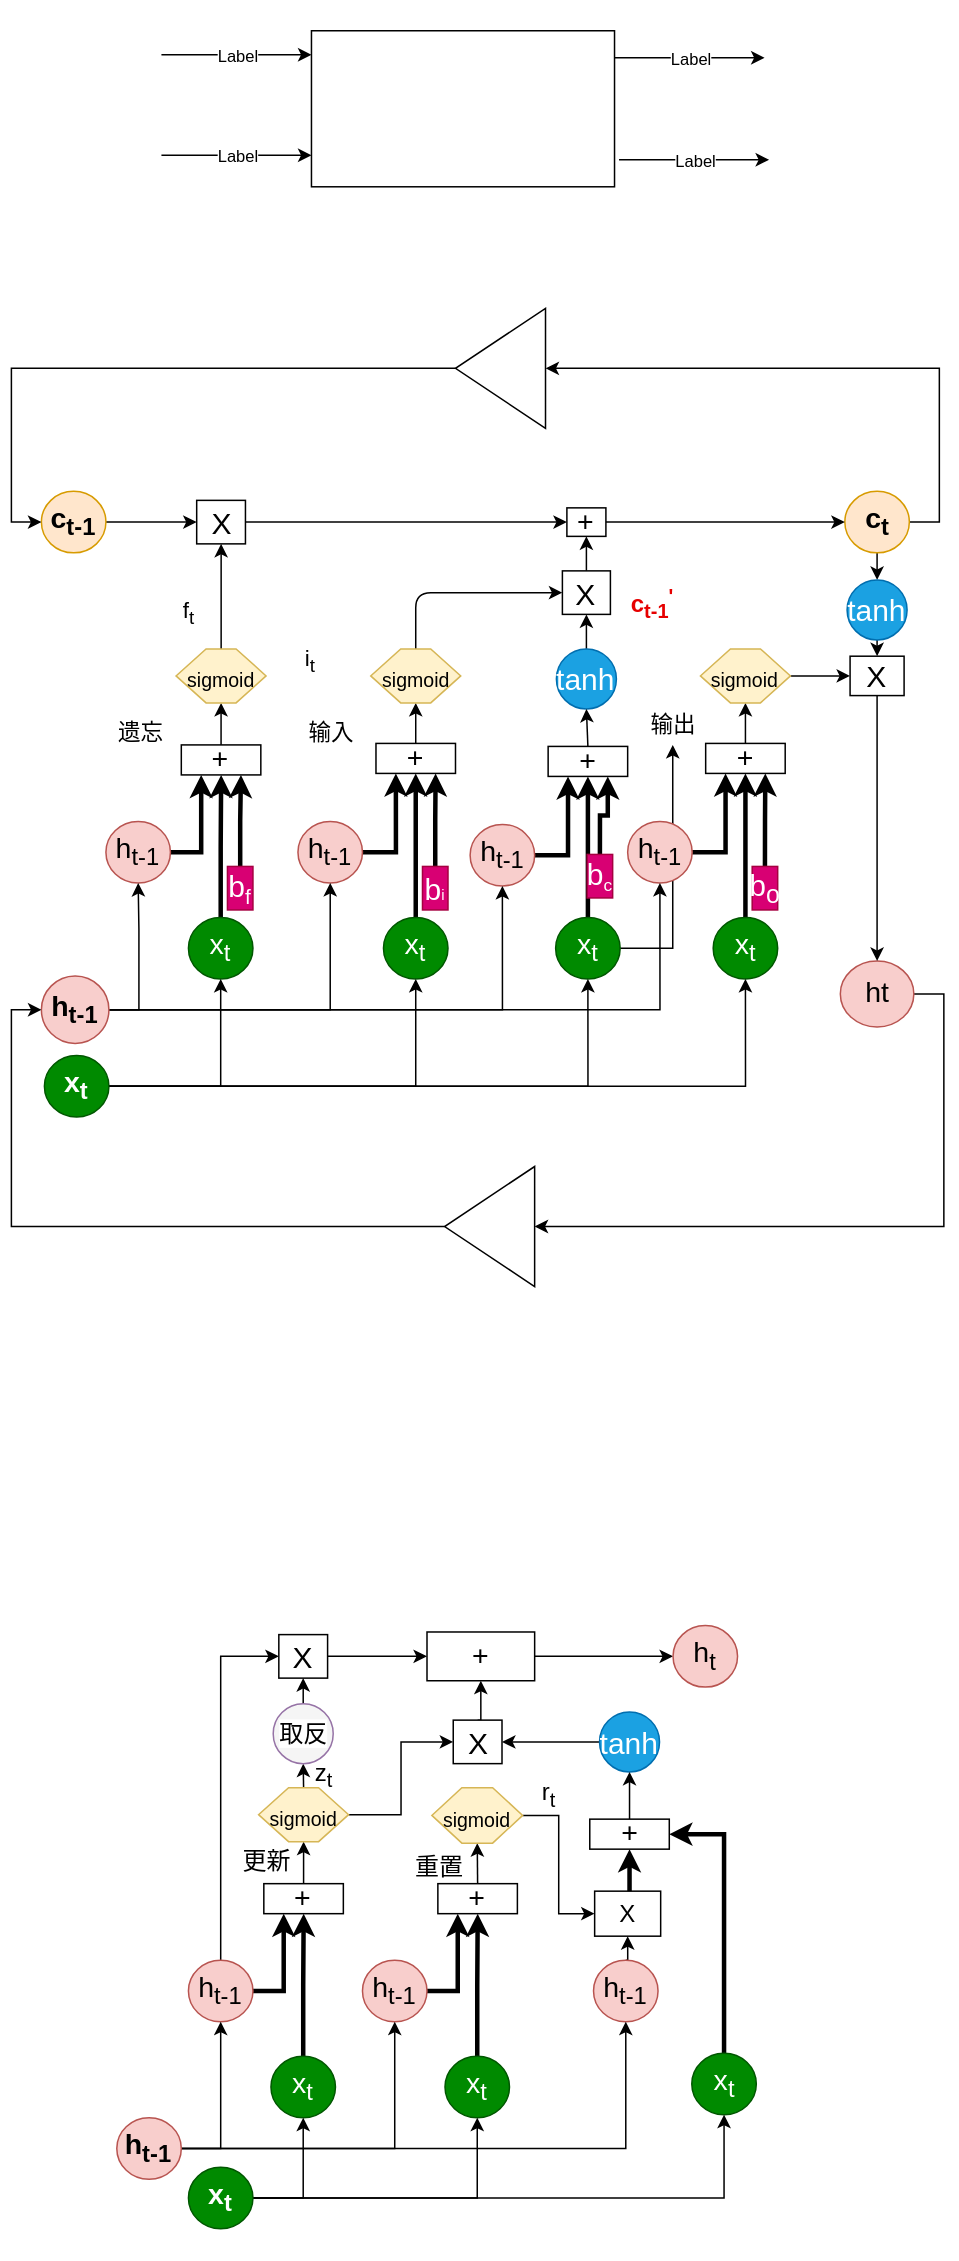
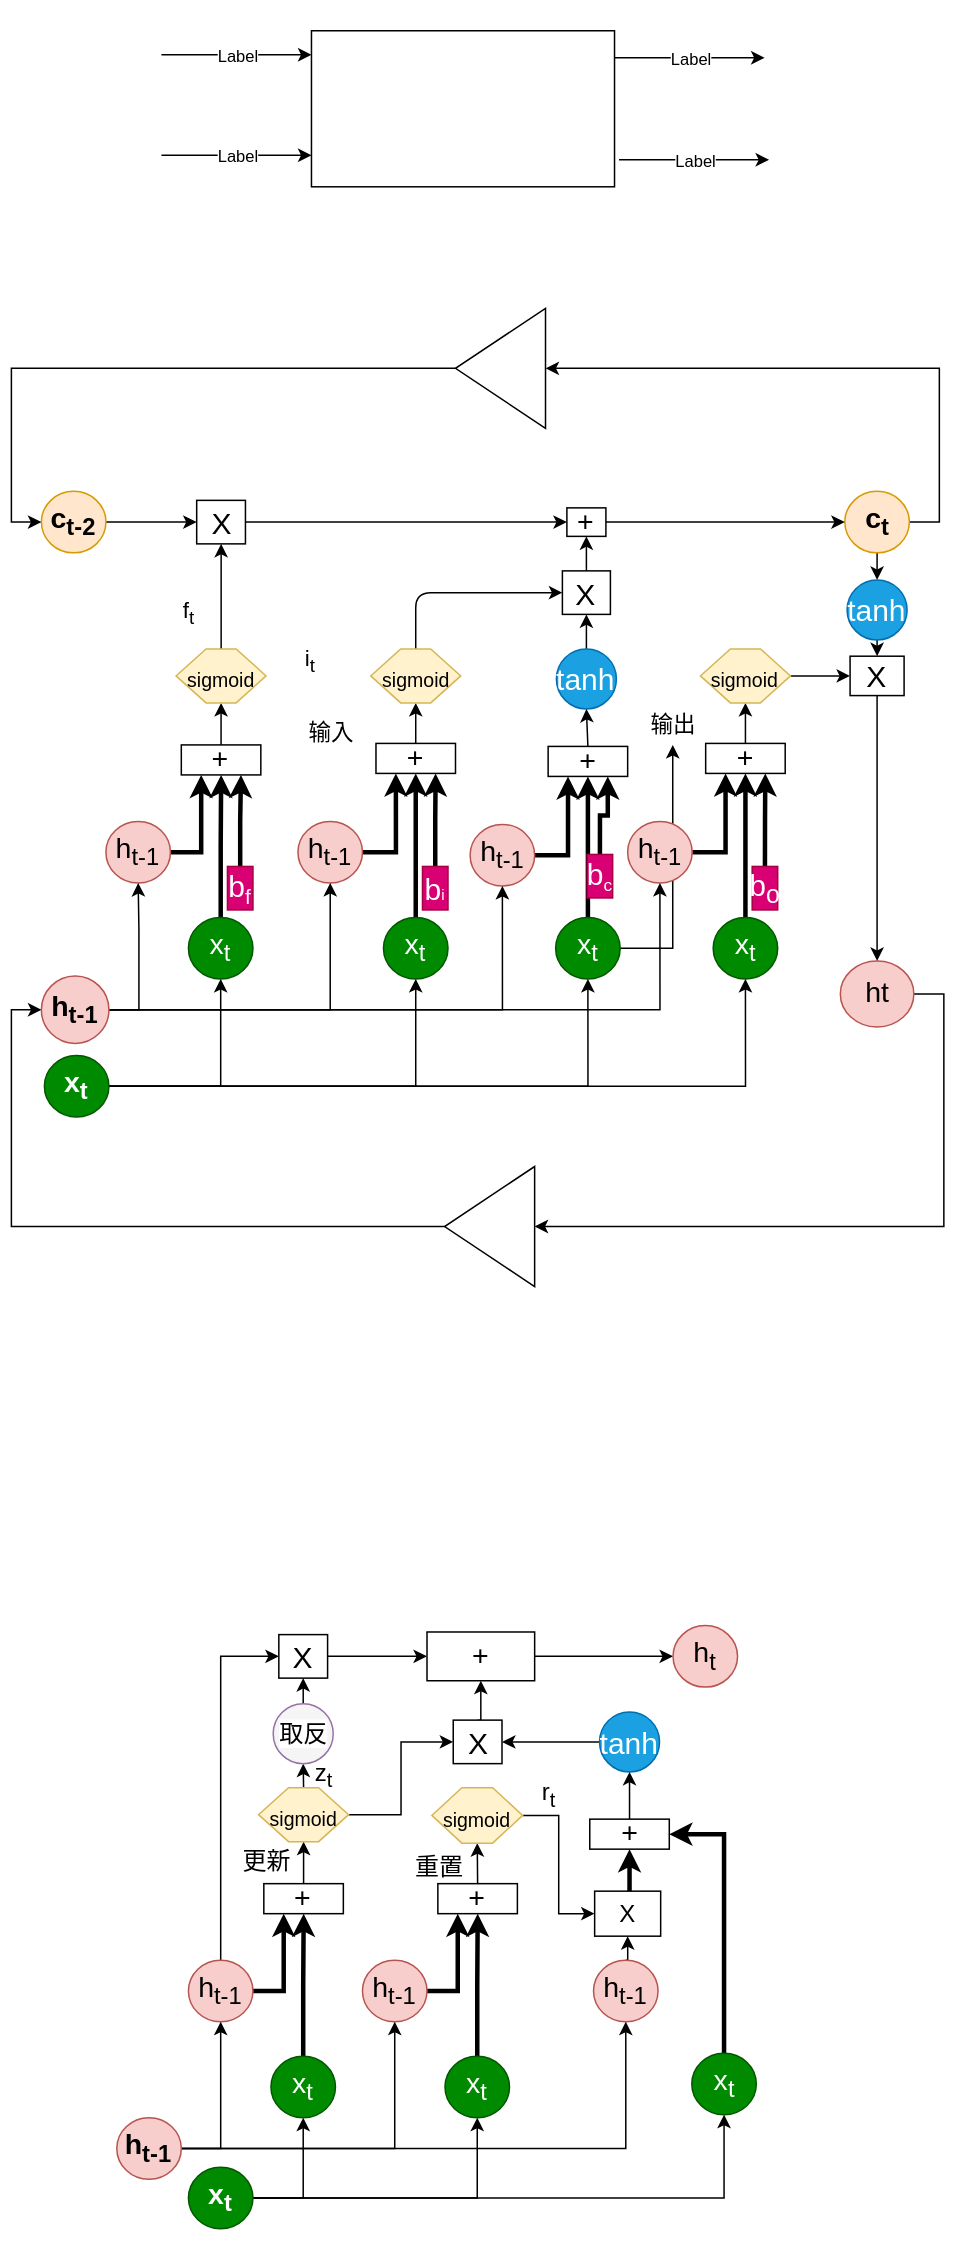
(74, 523) -> (74, 523)
(652, 604) -> none
(140, 731) -> none
